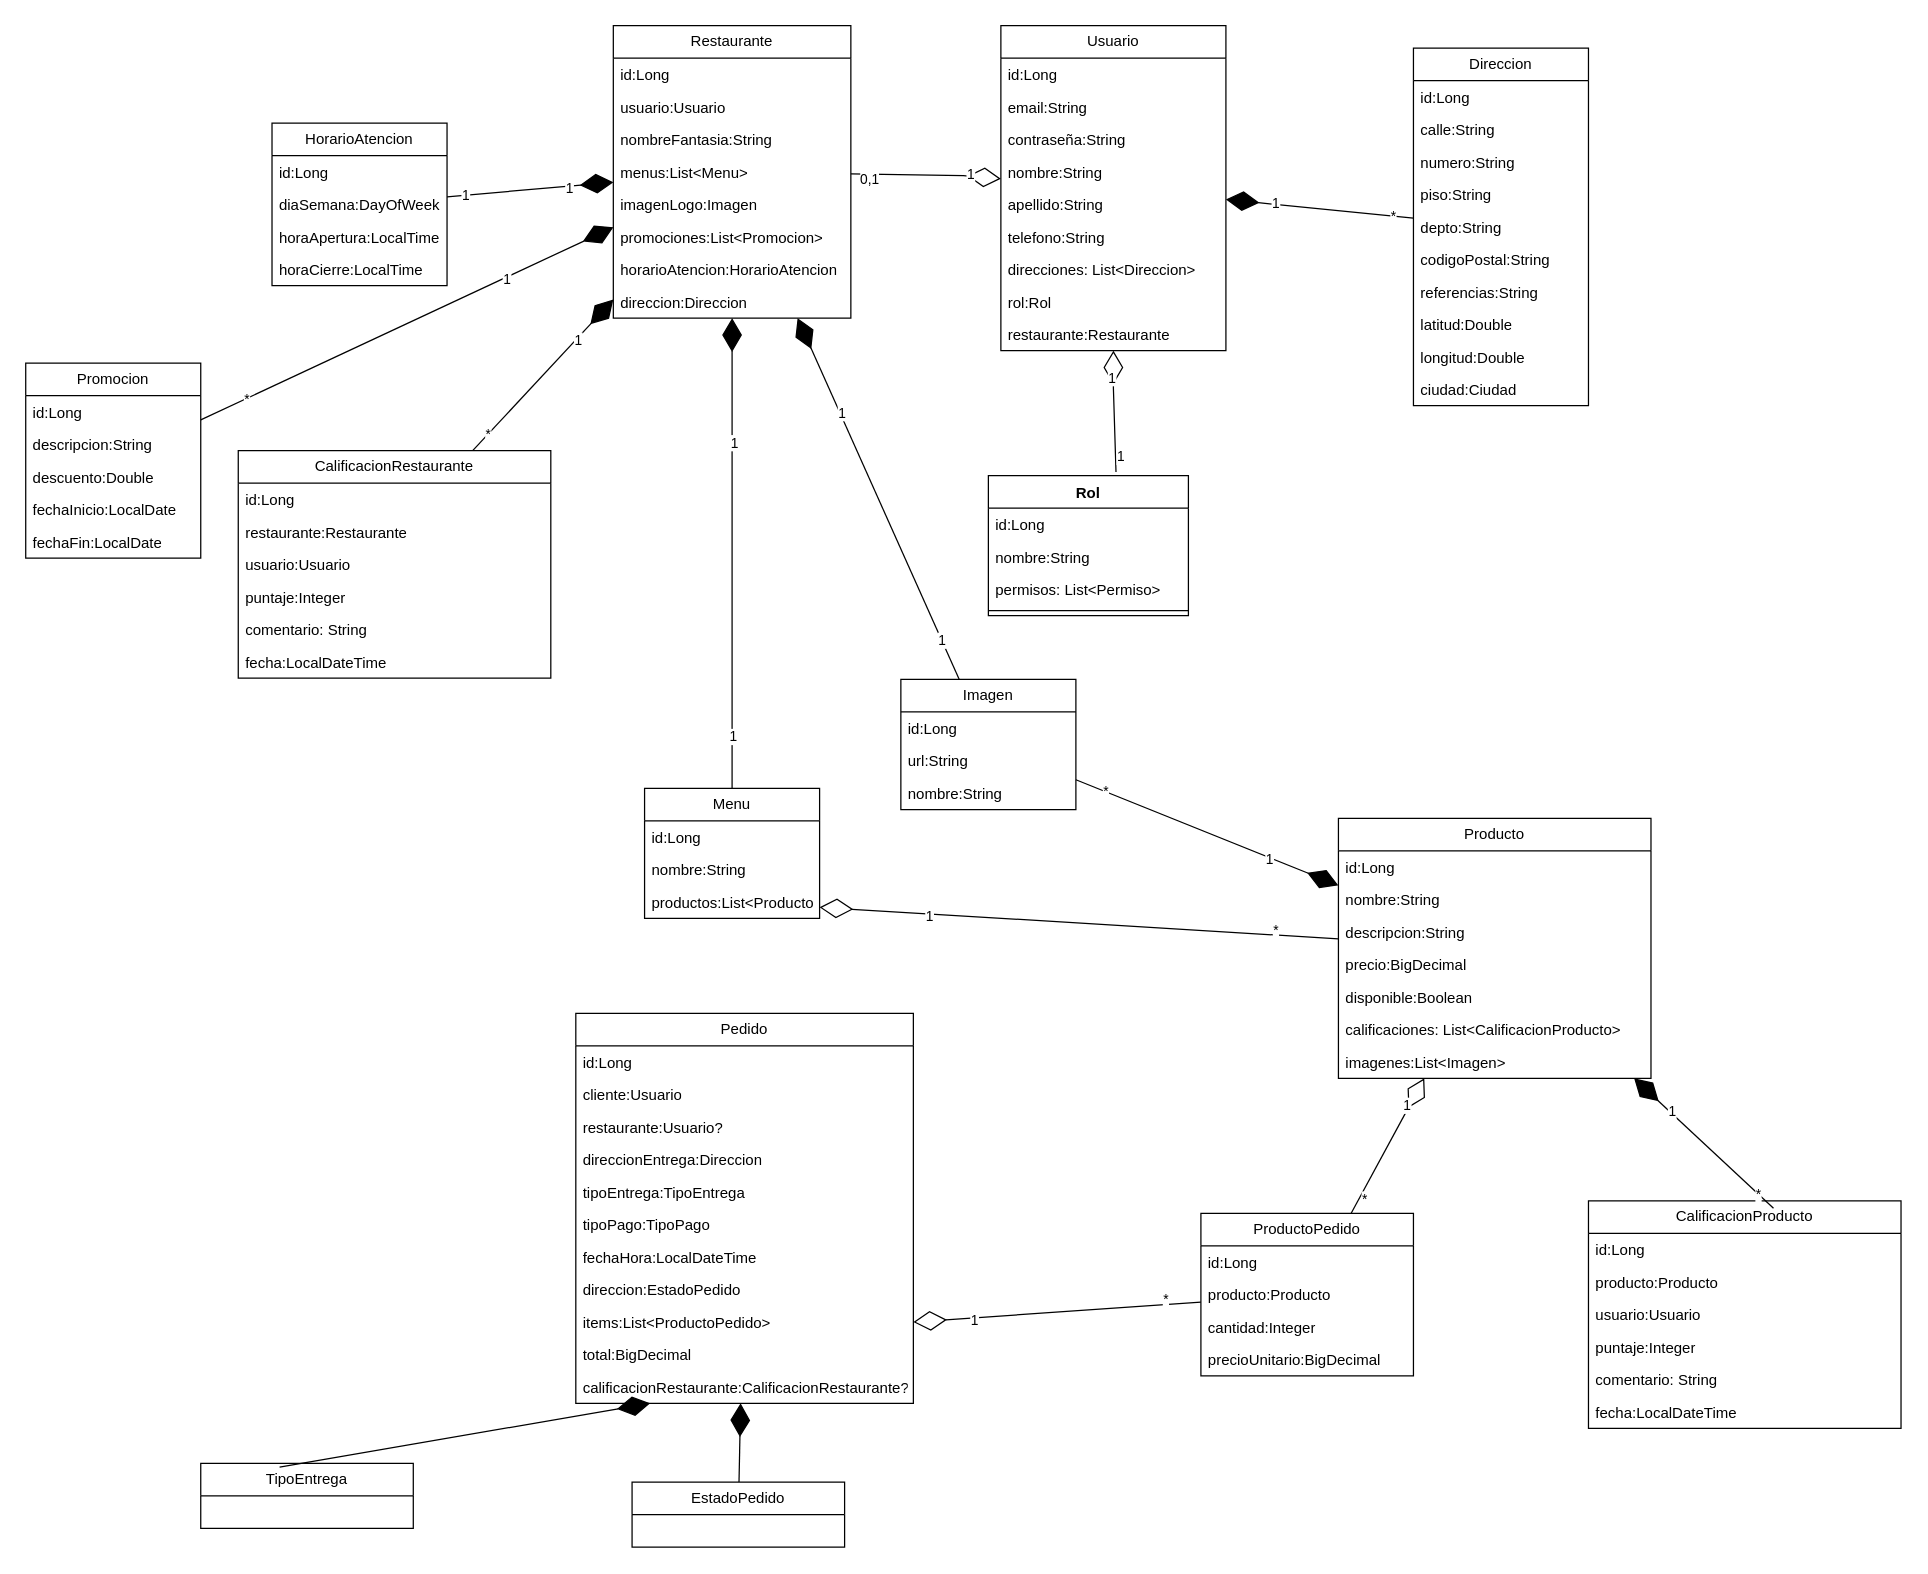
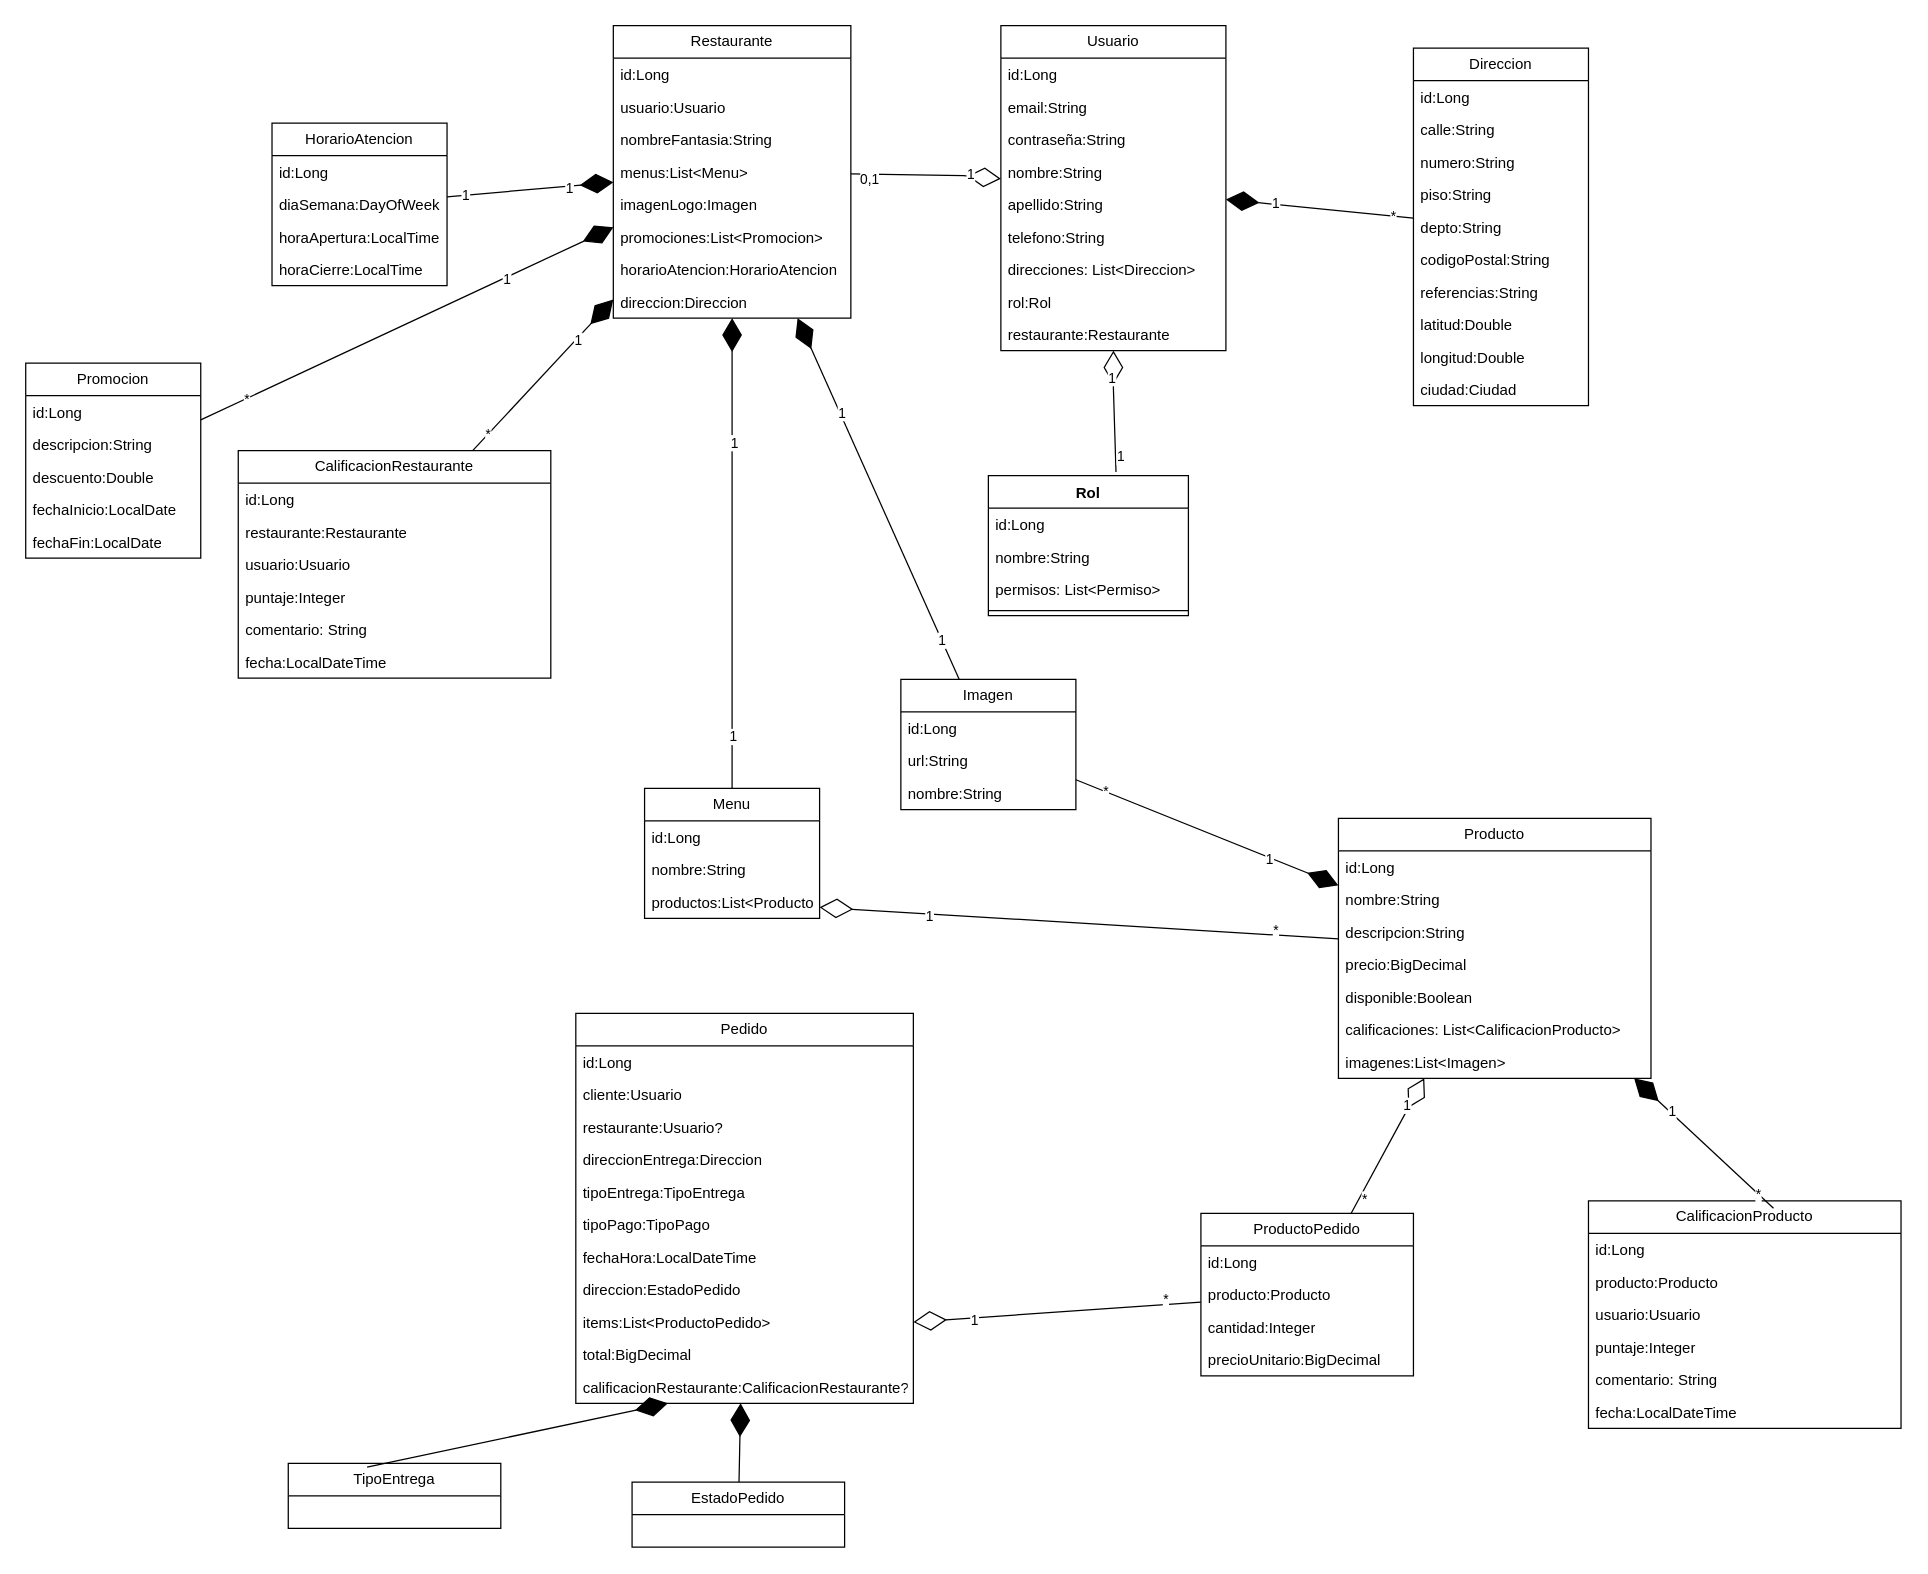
(307, 1496) -> (394, 1496)
